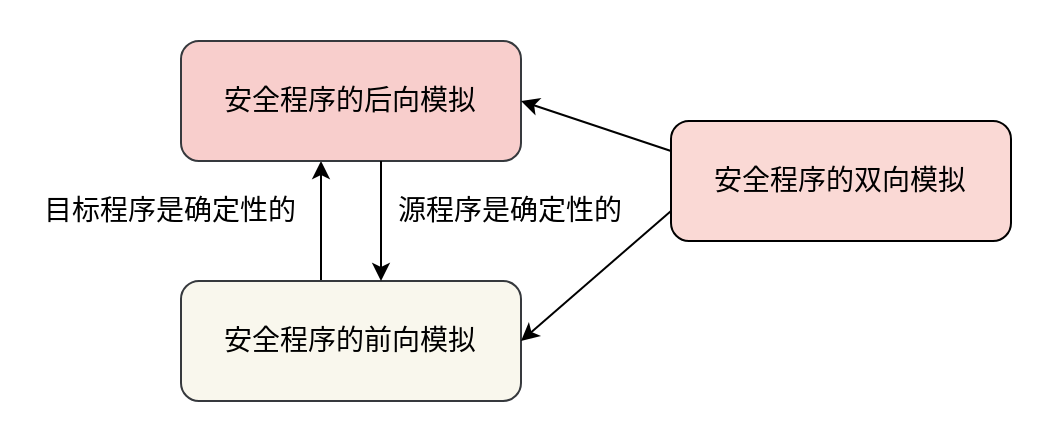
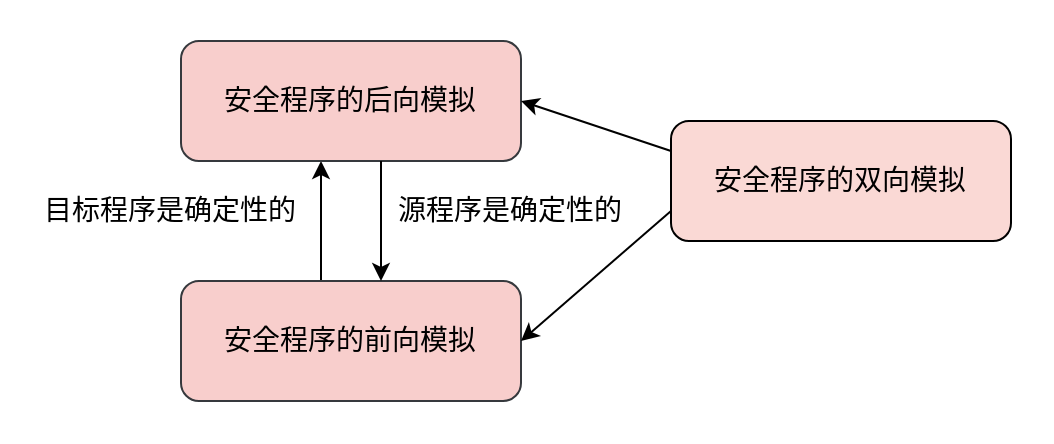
(351, 341) -> (351, 341)
